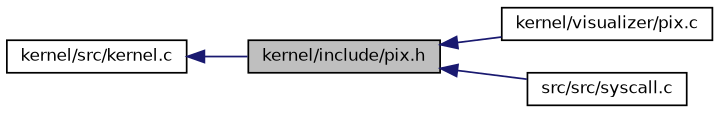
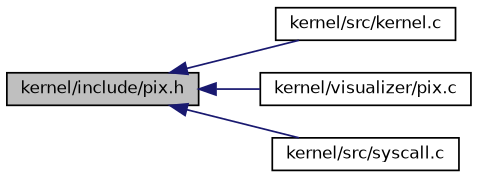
(226, 57) -> (243, 54)
(607, 89) -> (366, 154)
